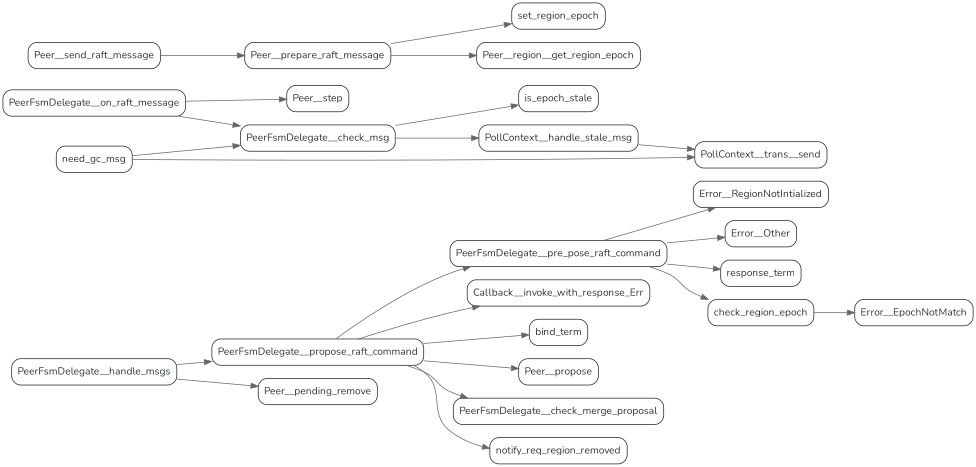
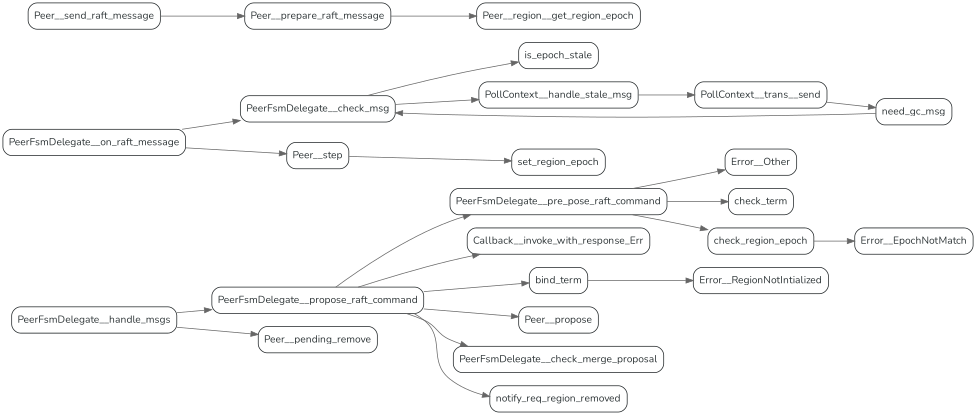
(448, 34) -> (427, 159)
(410, 160) -> (848, 105)
(656, 225) -> (637, 281)
(761, 273) -> (761, 202)
